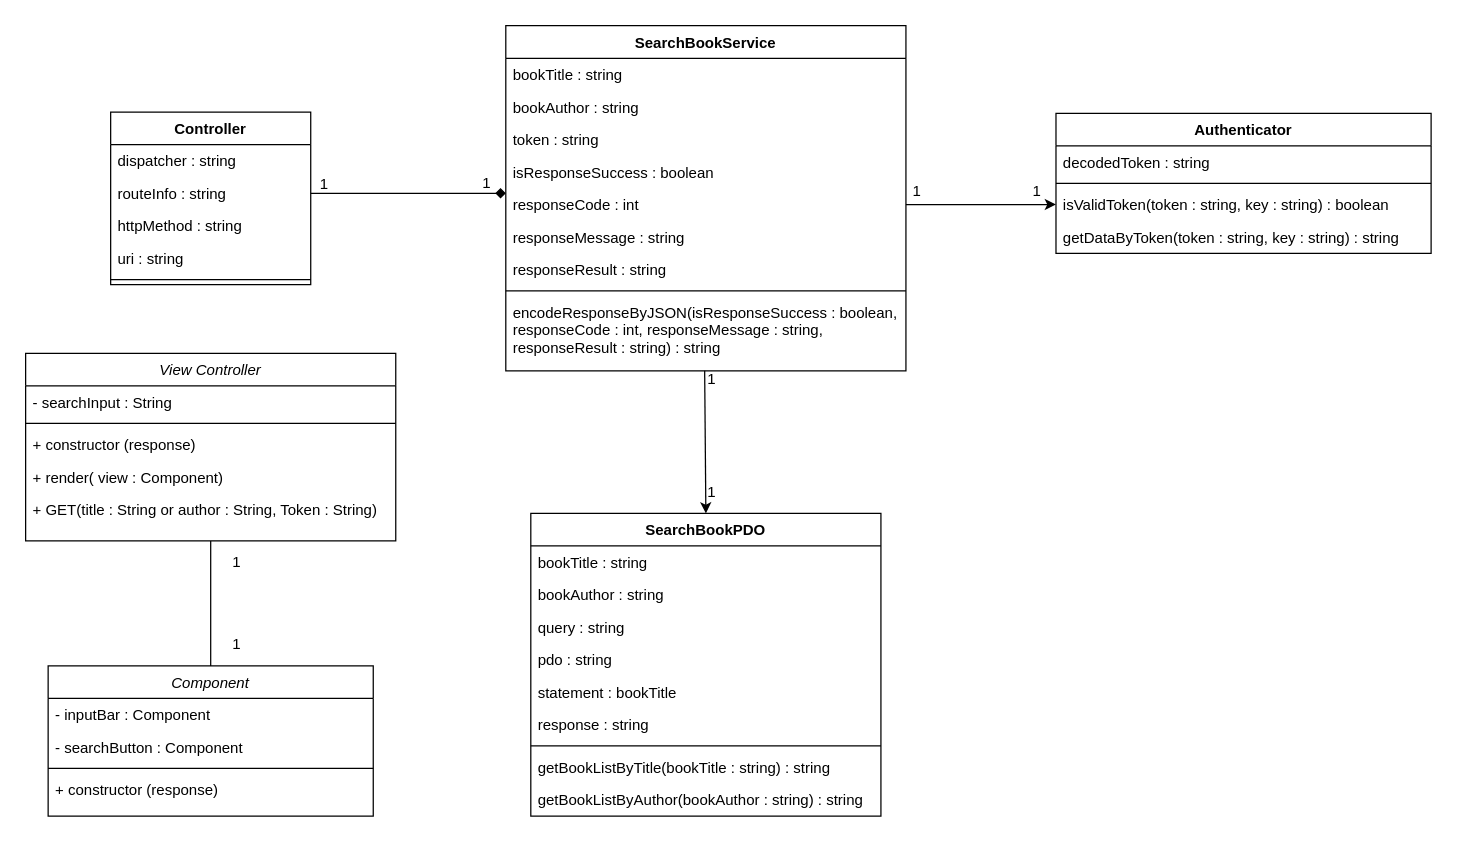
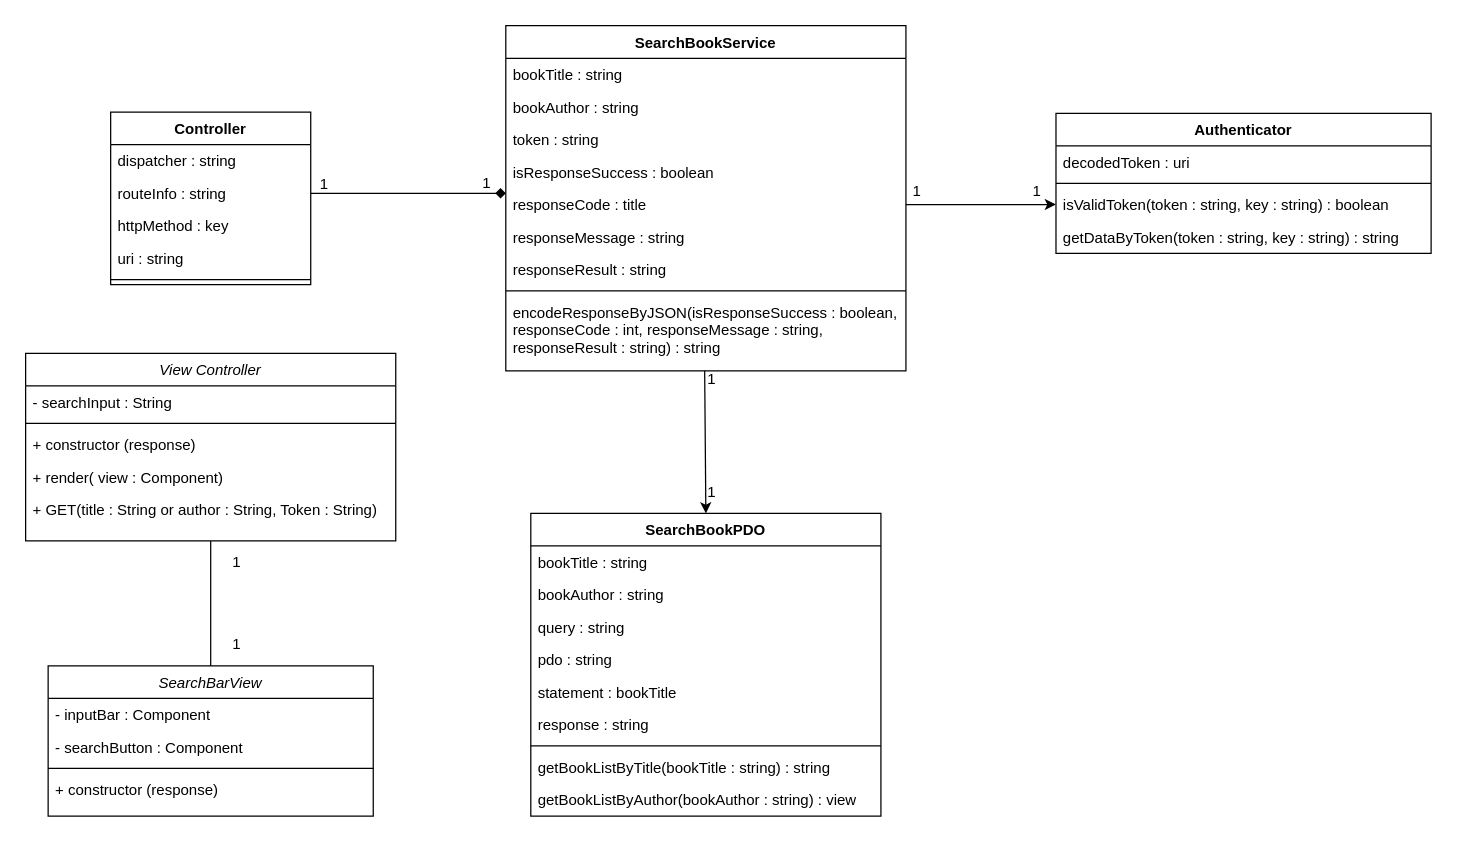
(1143, 163) -> (1130, 163)
(580, 205) -> (587, 205)
(190, 226) -> (179, 226)
(210, 683) -> (210, 683)
(726, 800) -> (717, 800)
